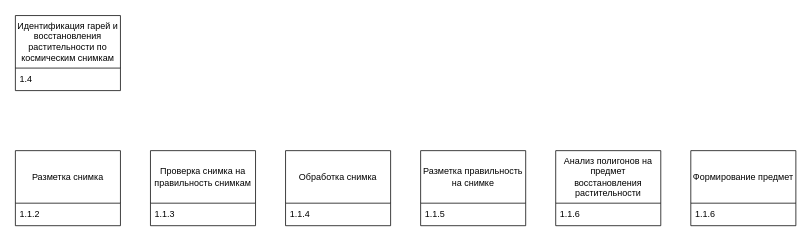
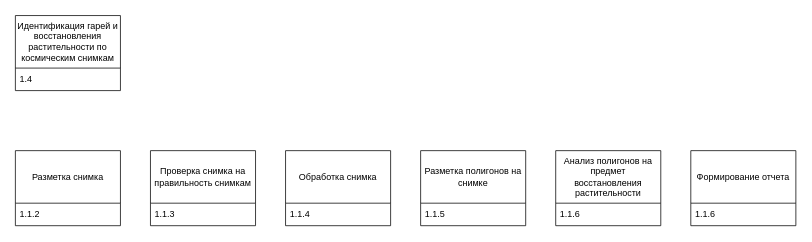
(473, 177) -> (473, 177)
(743, 177) -> (743, 177)
